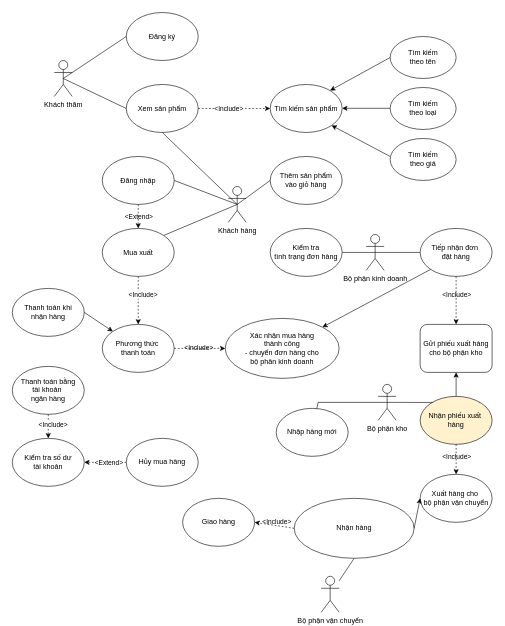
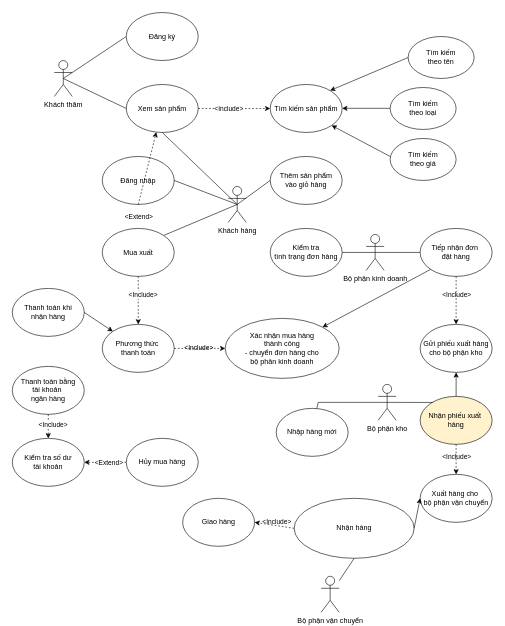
(423, 57) -> (441, 57)
(138, 222) -> (153, 145)
(456, 348) -> (456, 348)
